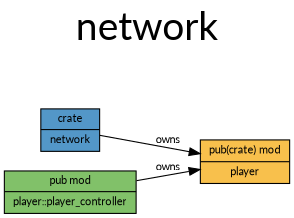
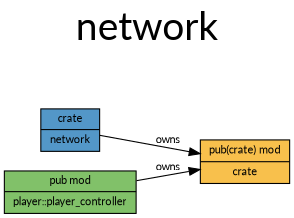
(245, 172) -> (245, 172)
